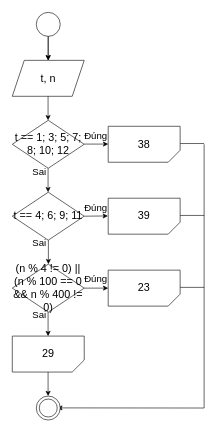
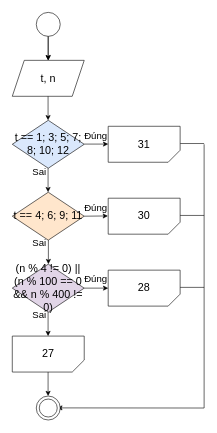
(48, 144) -> (48, 144)
(144, 144) -> (144, 144)
(48, 216) -> (48, 216)
(144, 216) -> (144, 216)
(48, 288) -> (48, 288)
(144, 288) -> (144, 288)
(48, 354) -> (48, 354)
